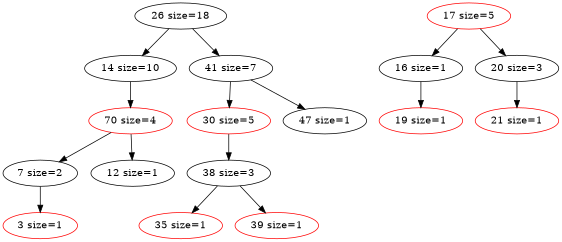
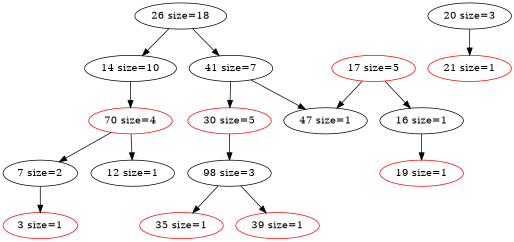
(490, 40) -> (352, 92)
(229, 173) -> (230, 173)
